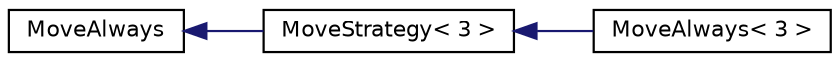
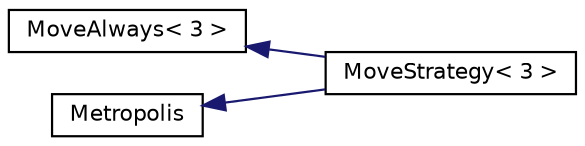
(96, 31) -> (127, 115)
(565, 31) -> (297, 53)
